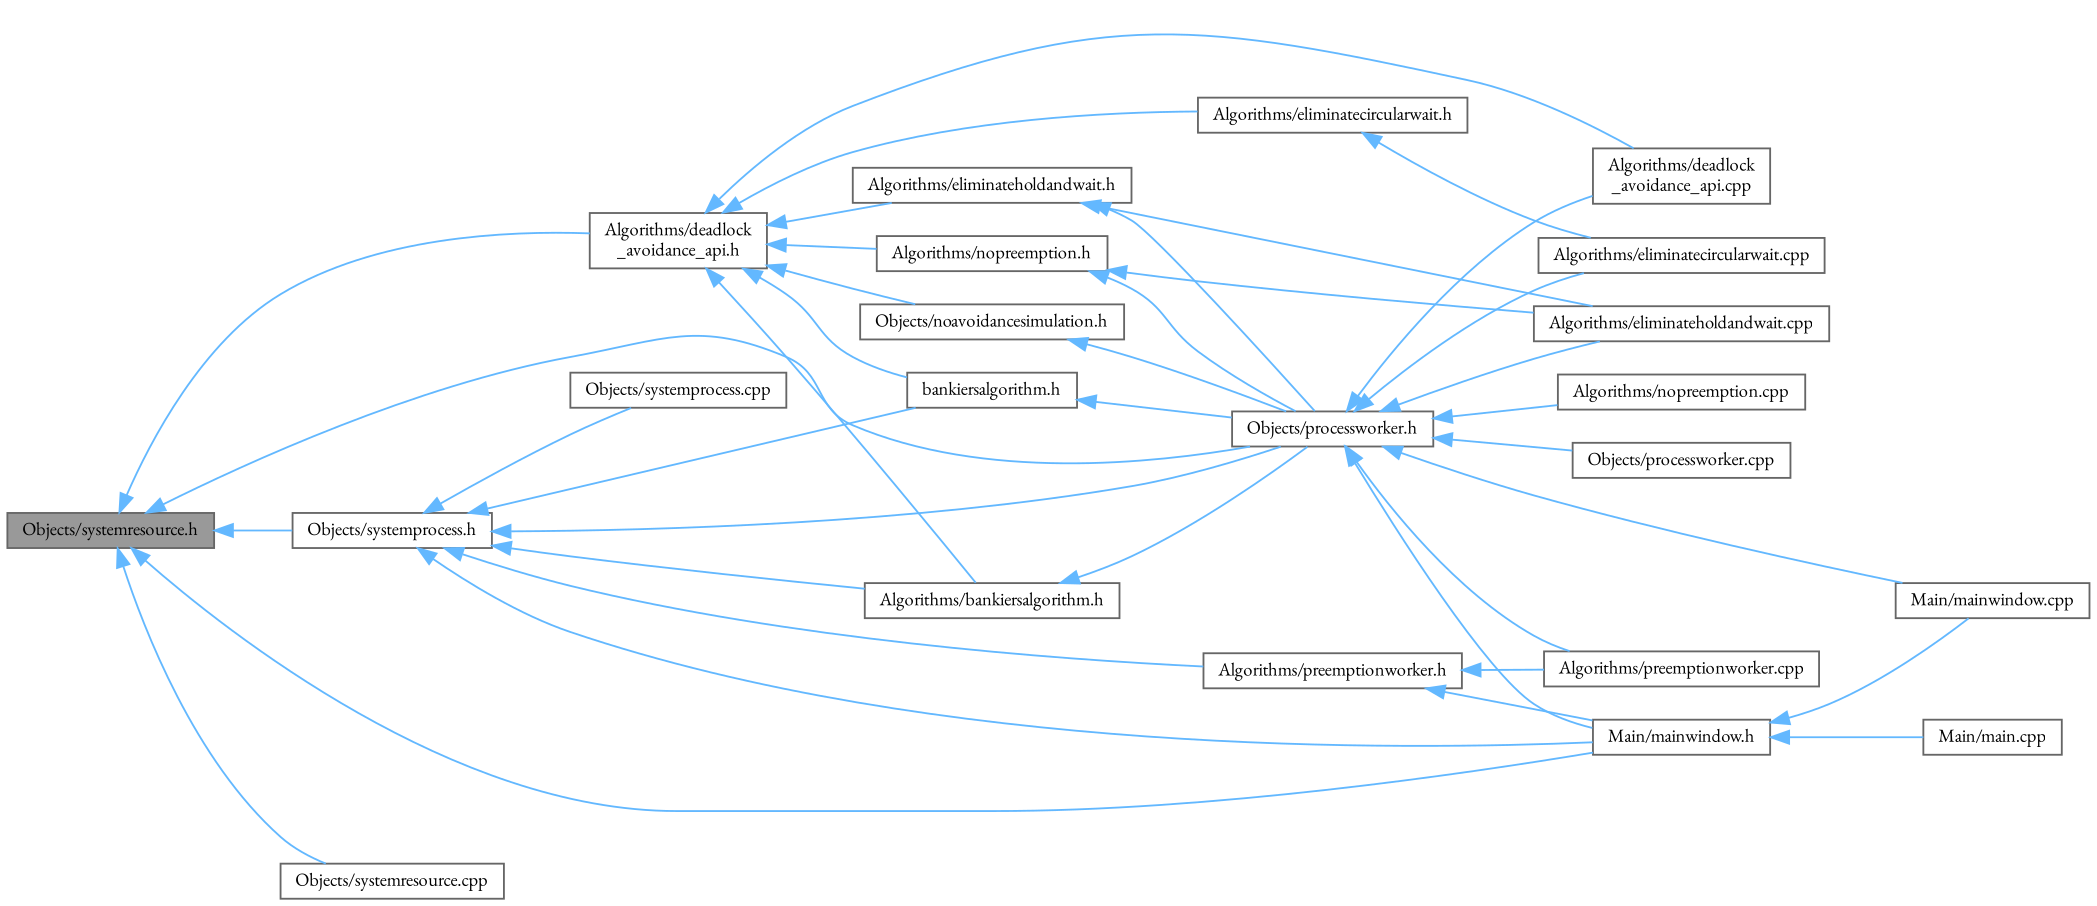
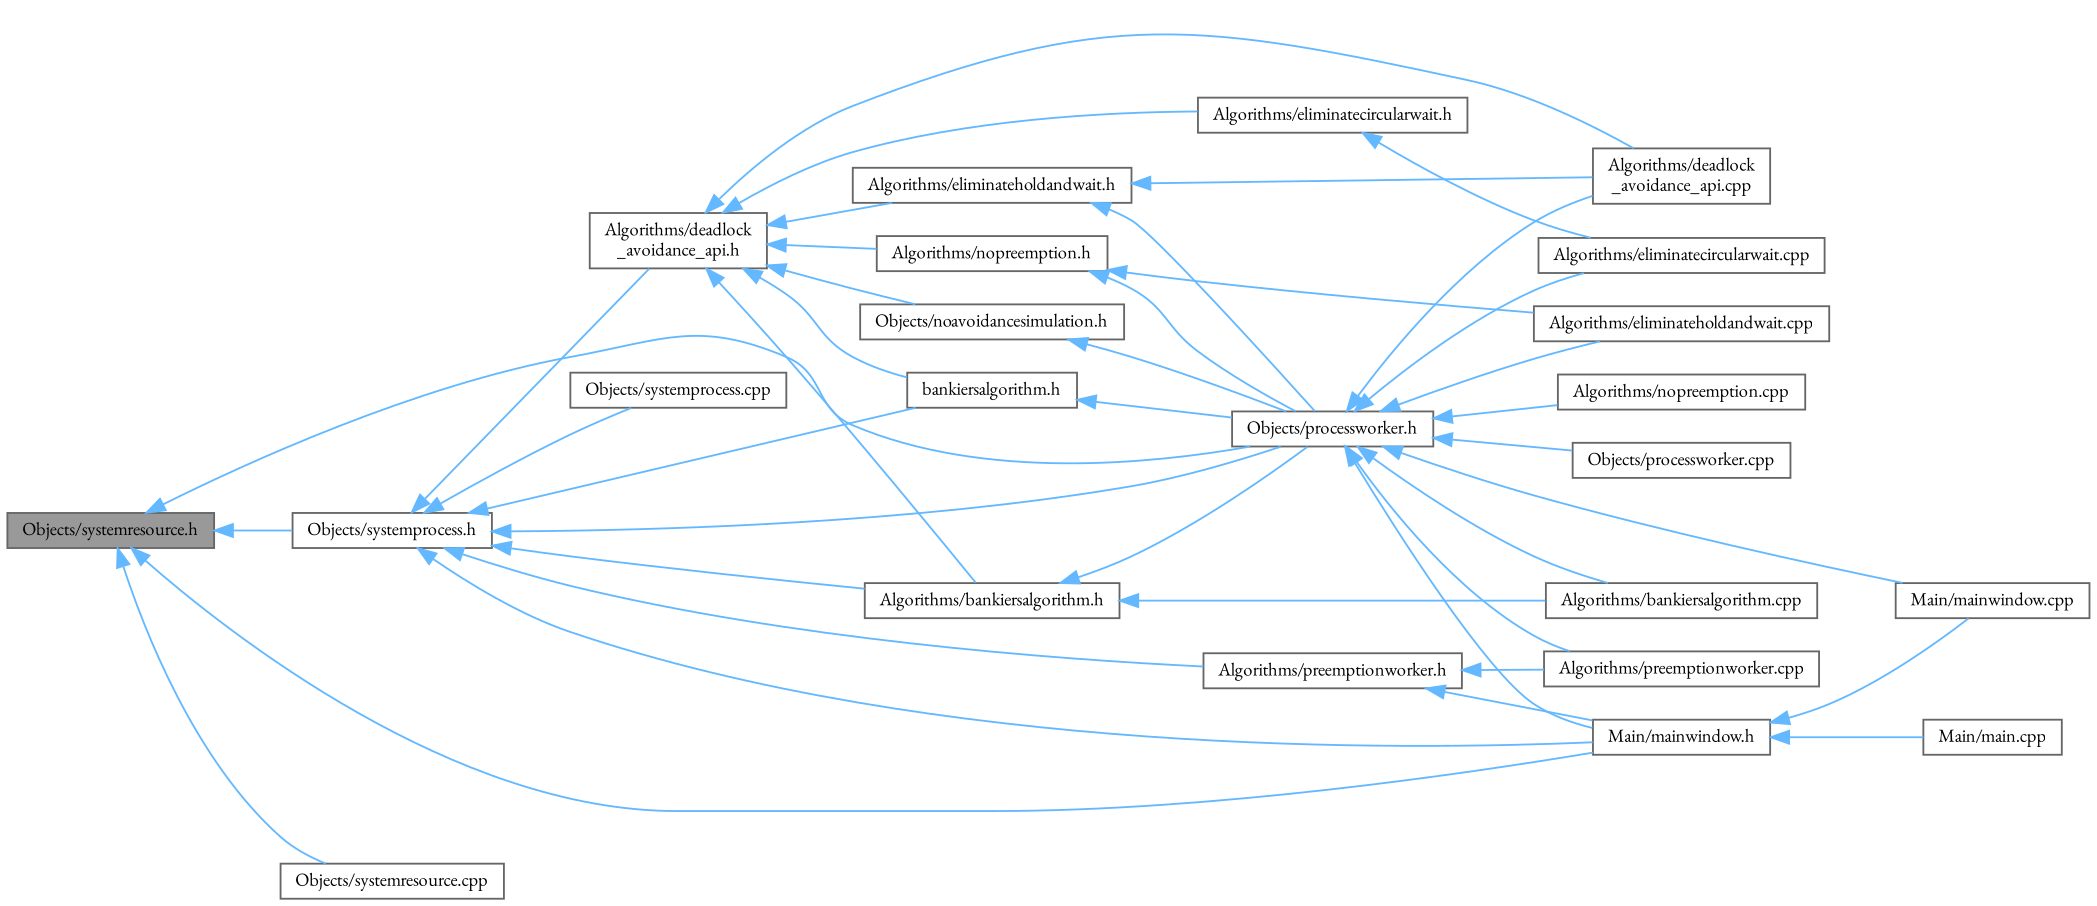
(1346, 256) -> (1372, 180)
(308, 280) -> (537, 384)
none -> (1682, 601)
